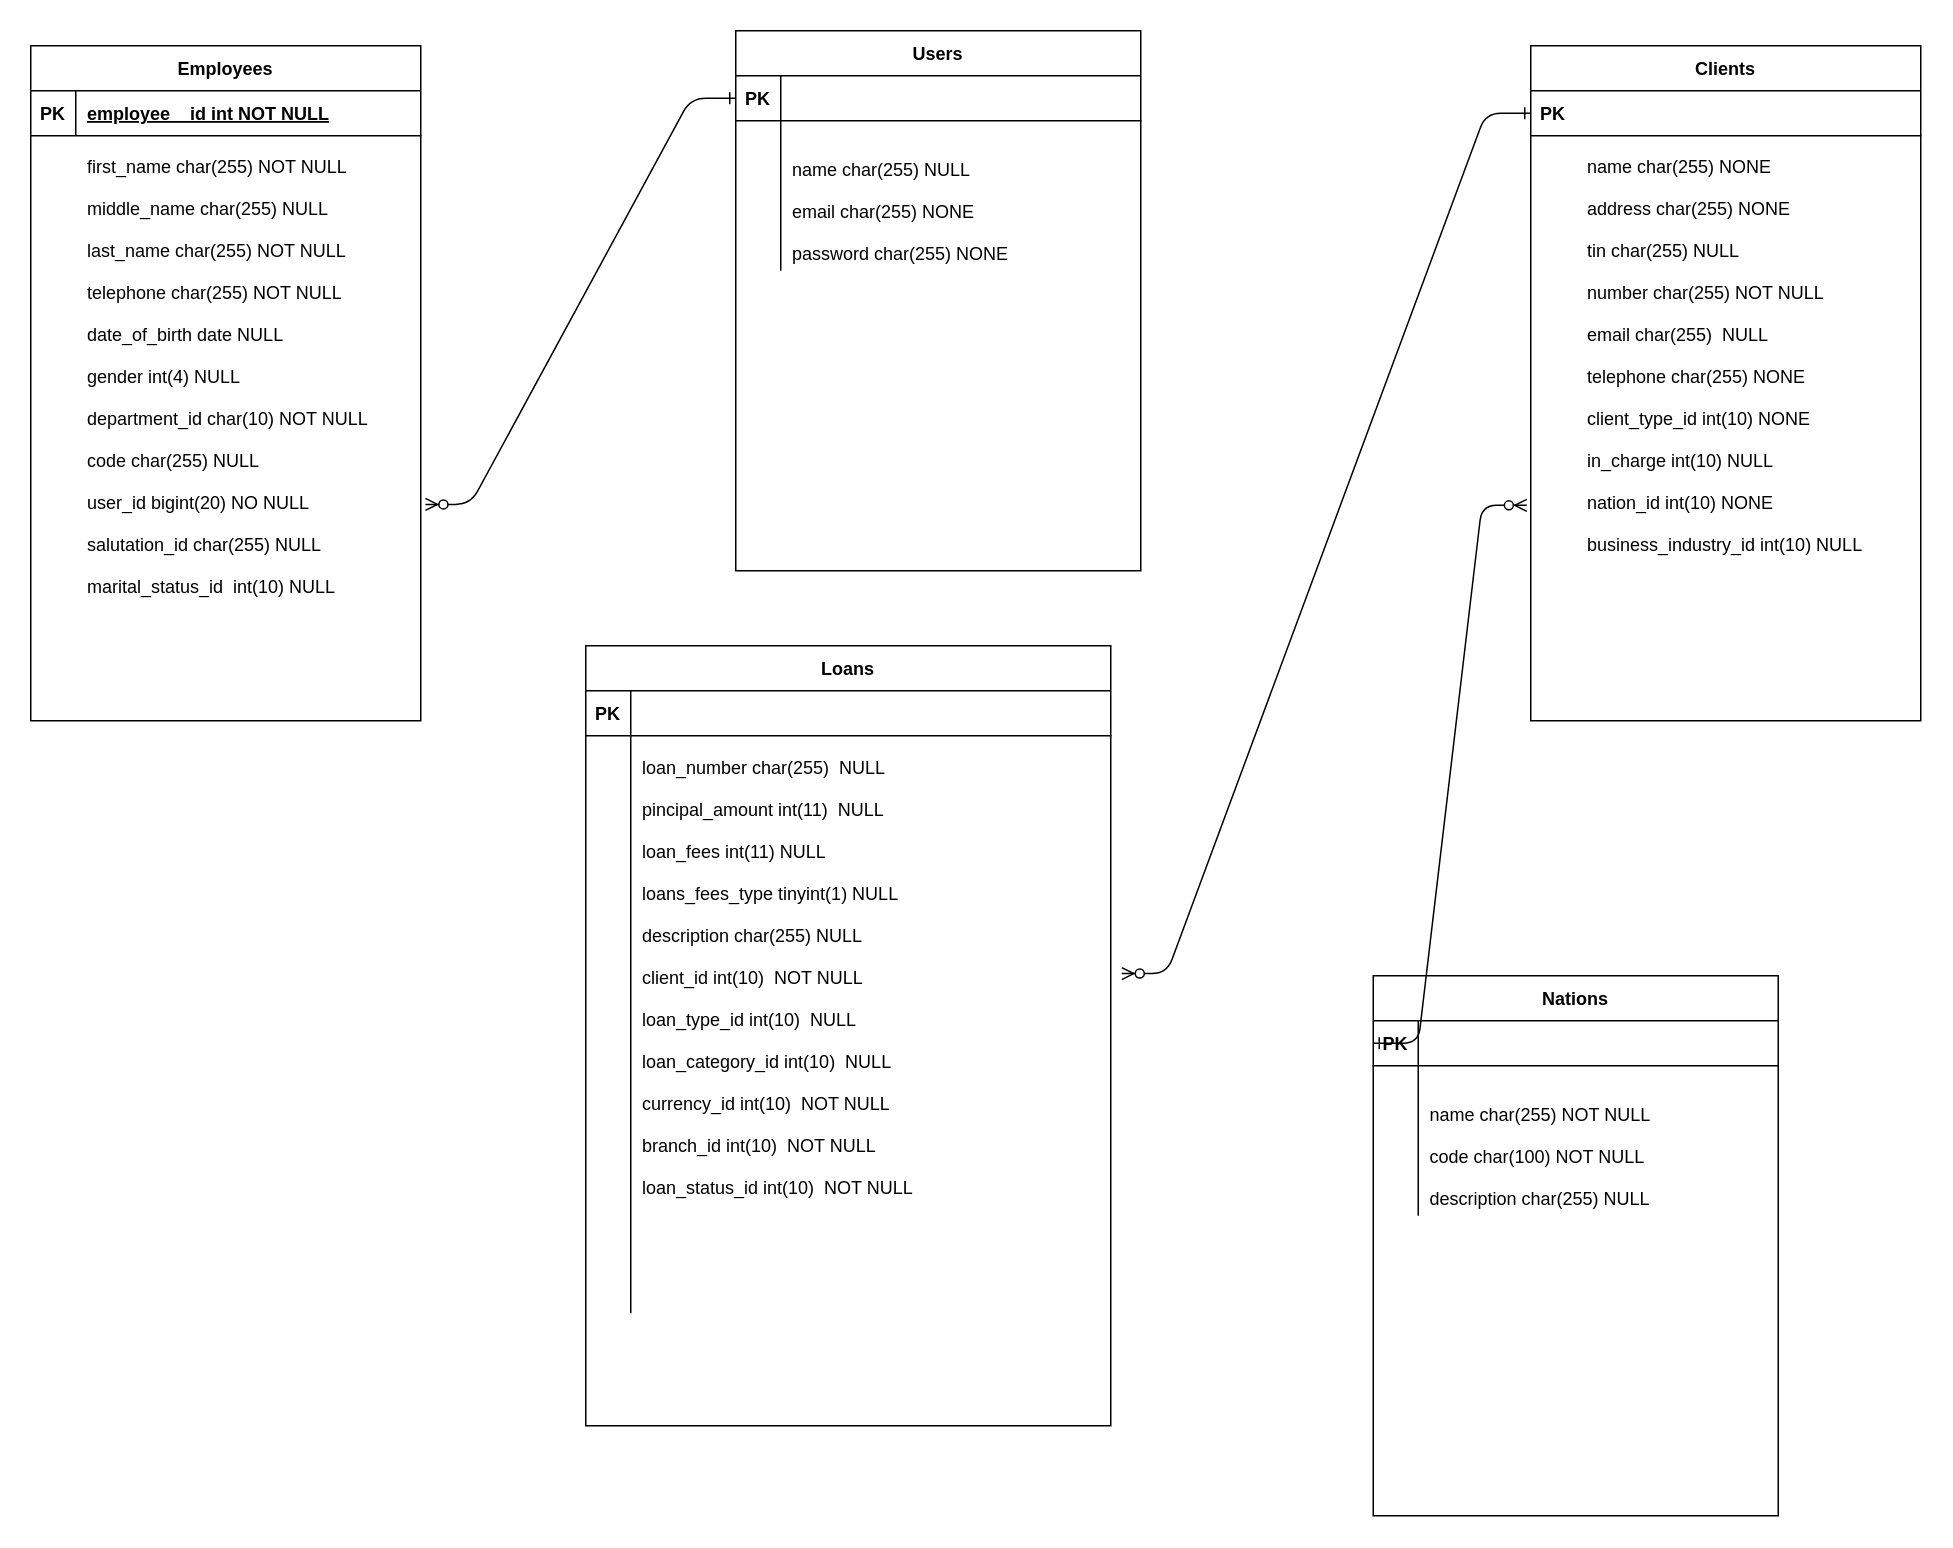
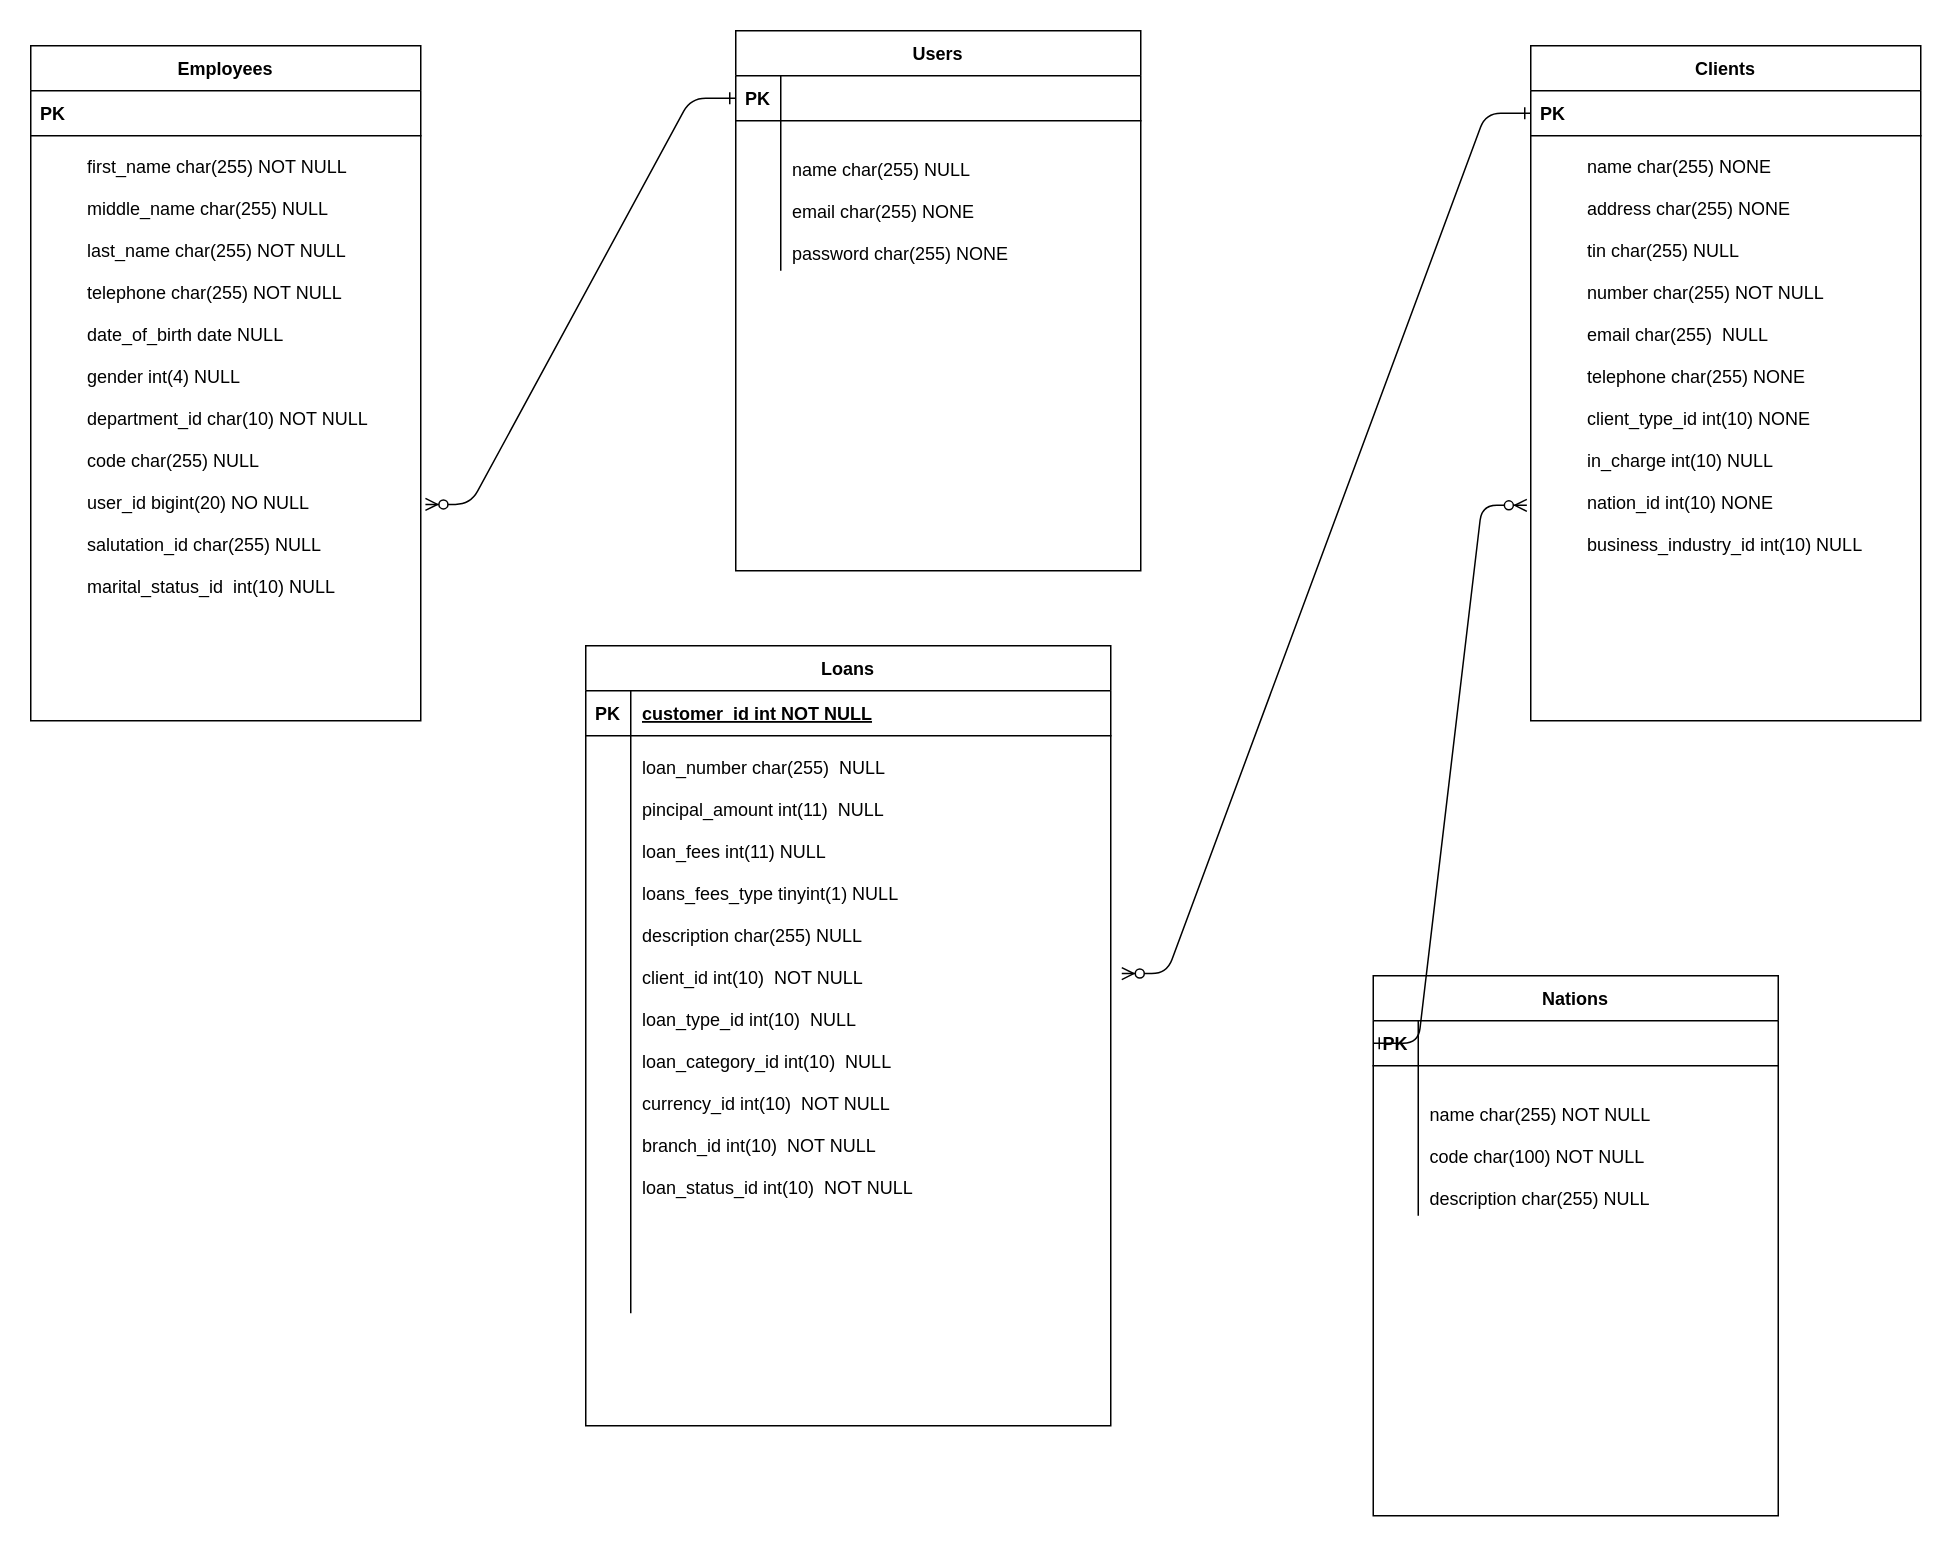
(248, 113) -> none
none -> (871, 713)
